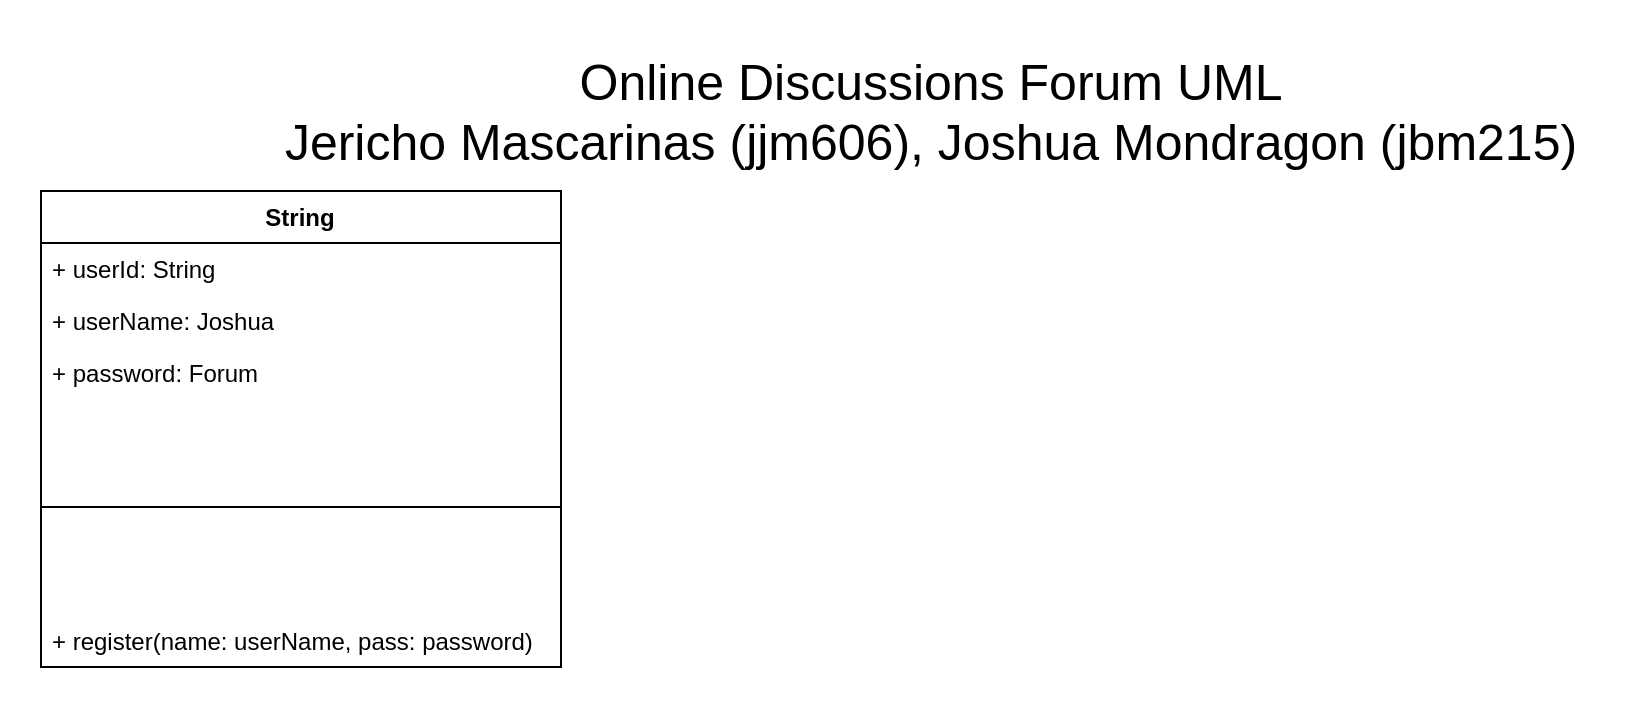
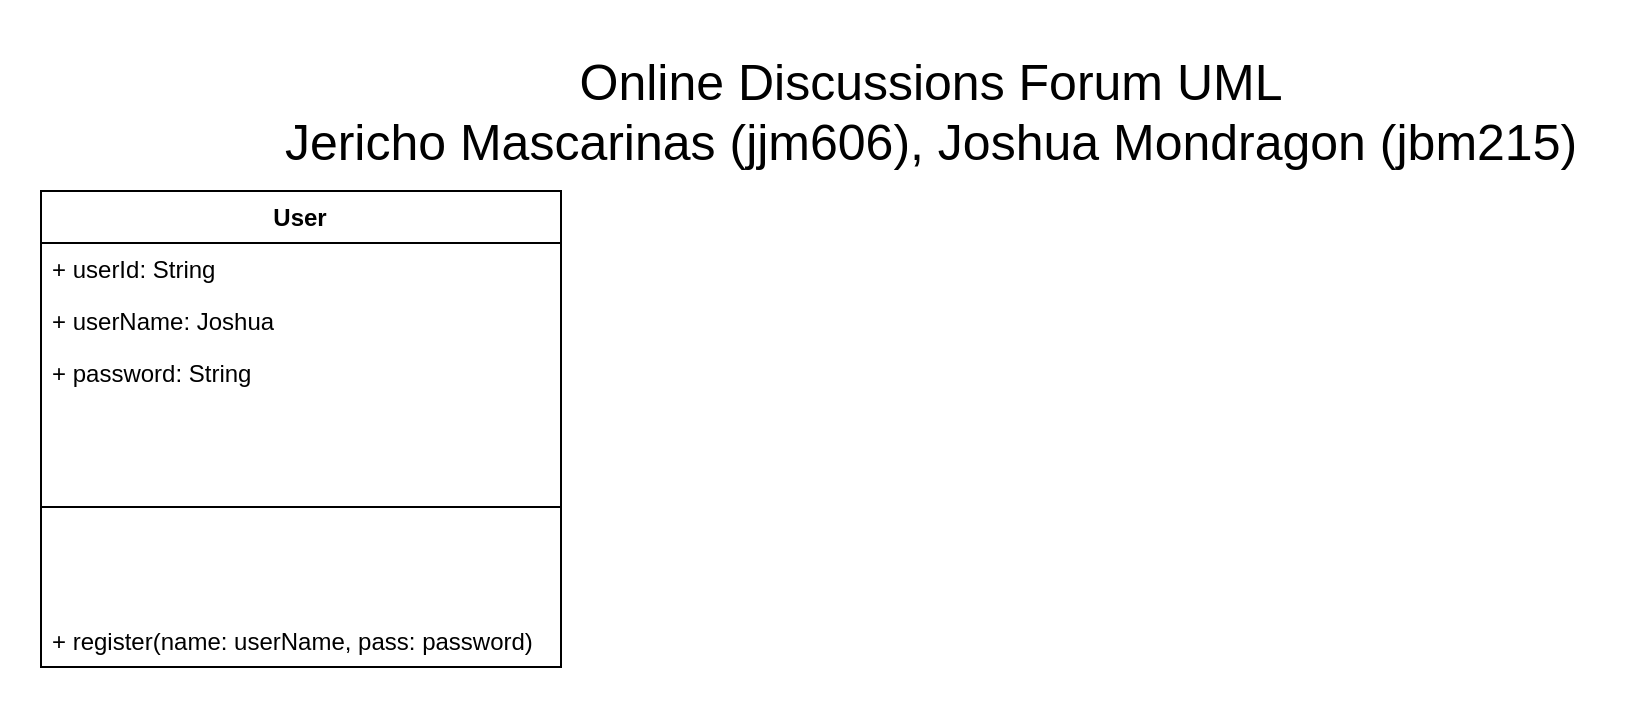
(301, 219) -> (301, 219)
(158, 375) -> (161, 375)
